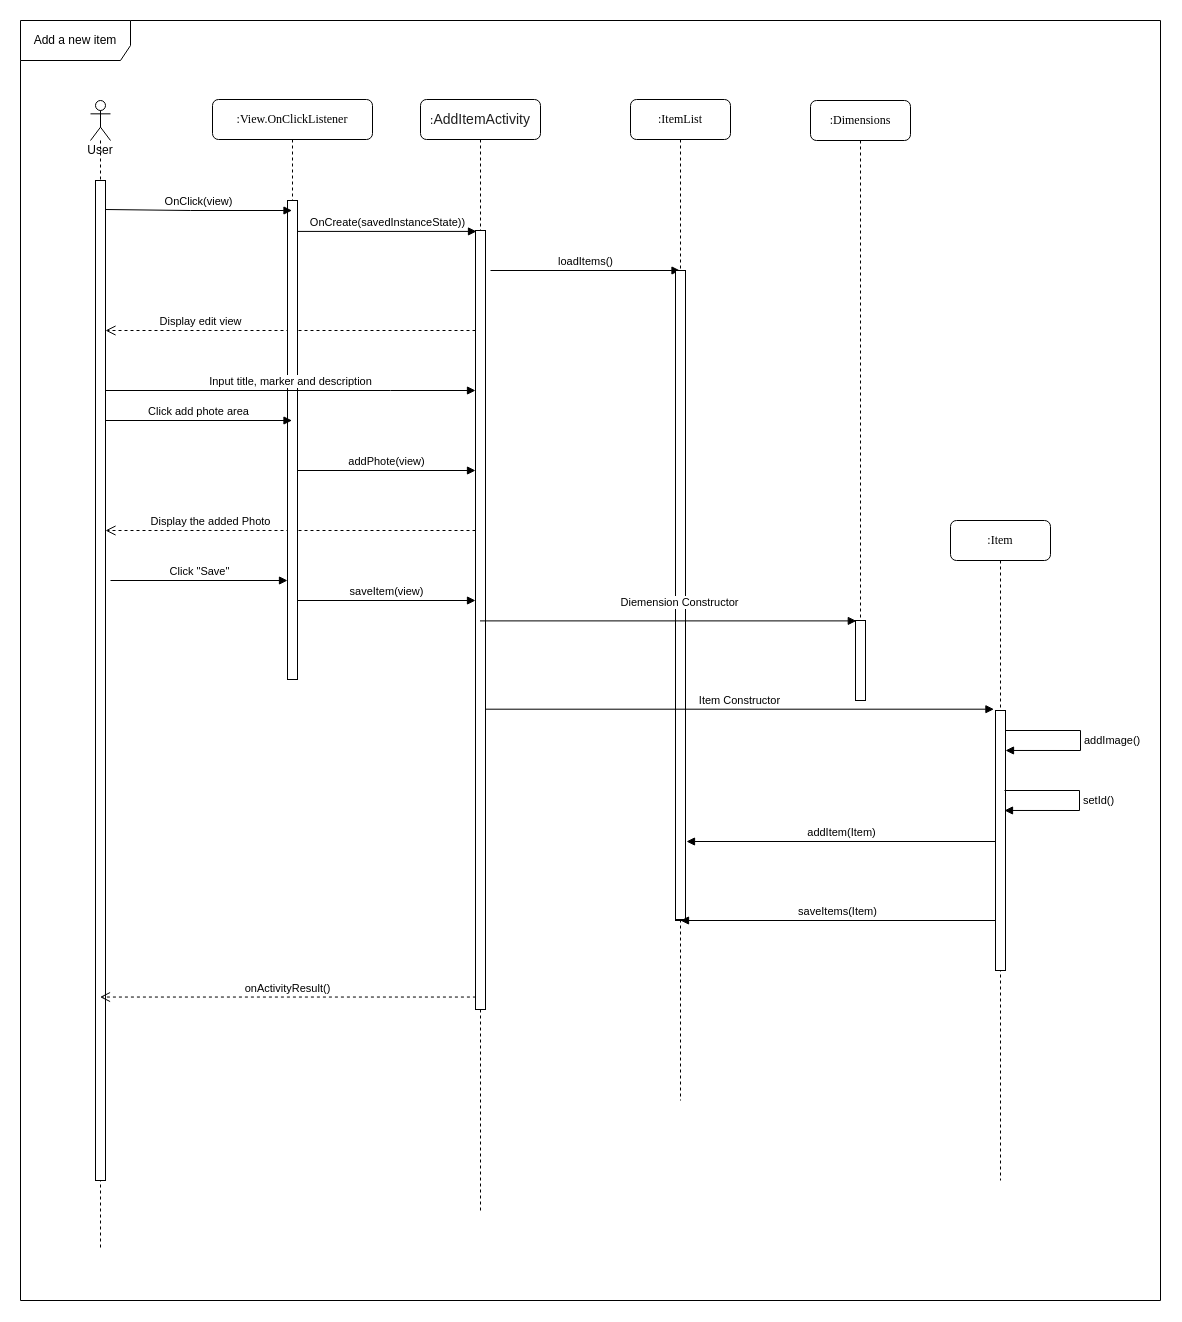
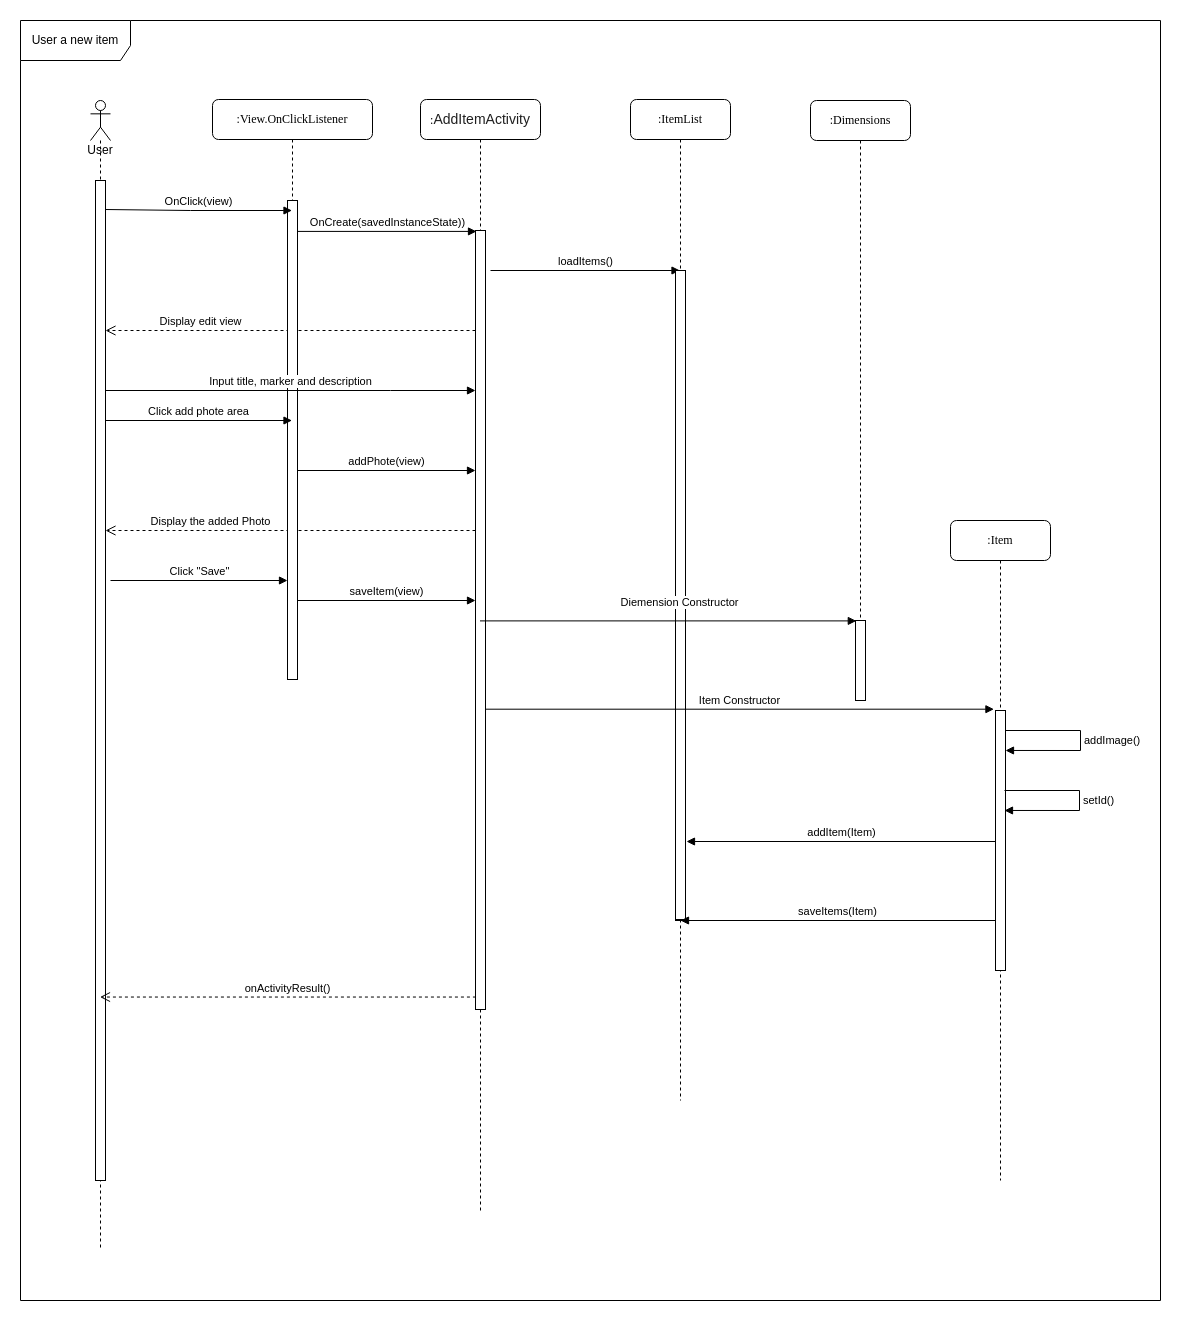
(76, 41) -> (76, 41)
